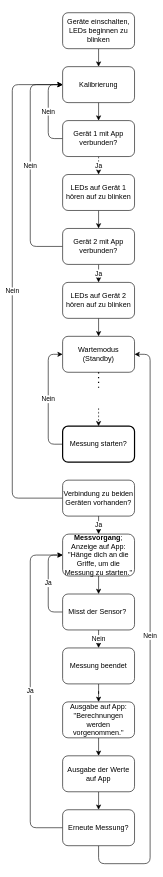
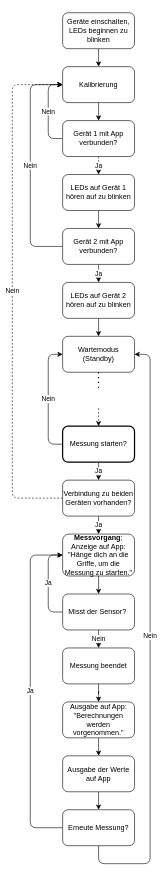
(12, 307) -> (12, 307)
none -> (99, 469)
